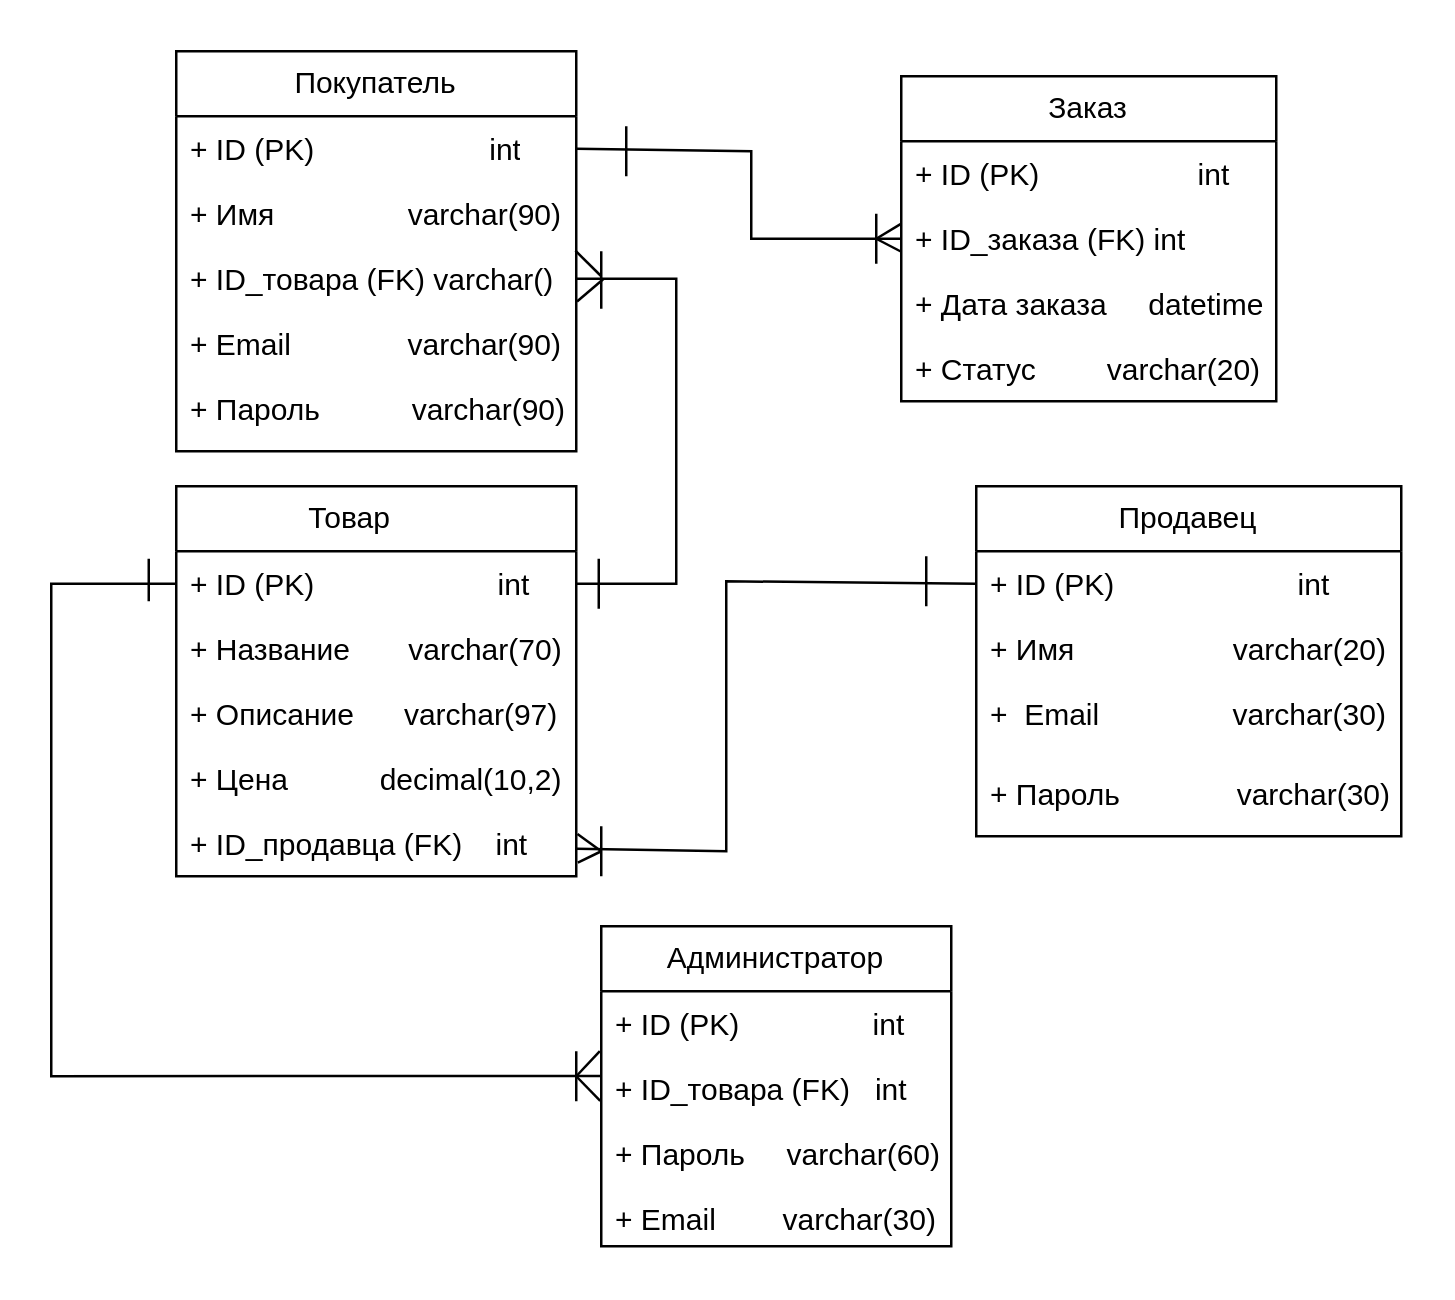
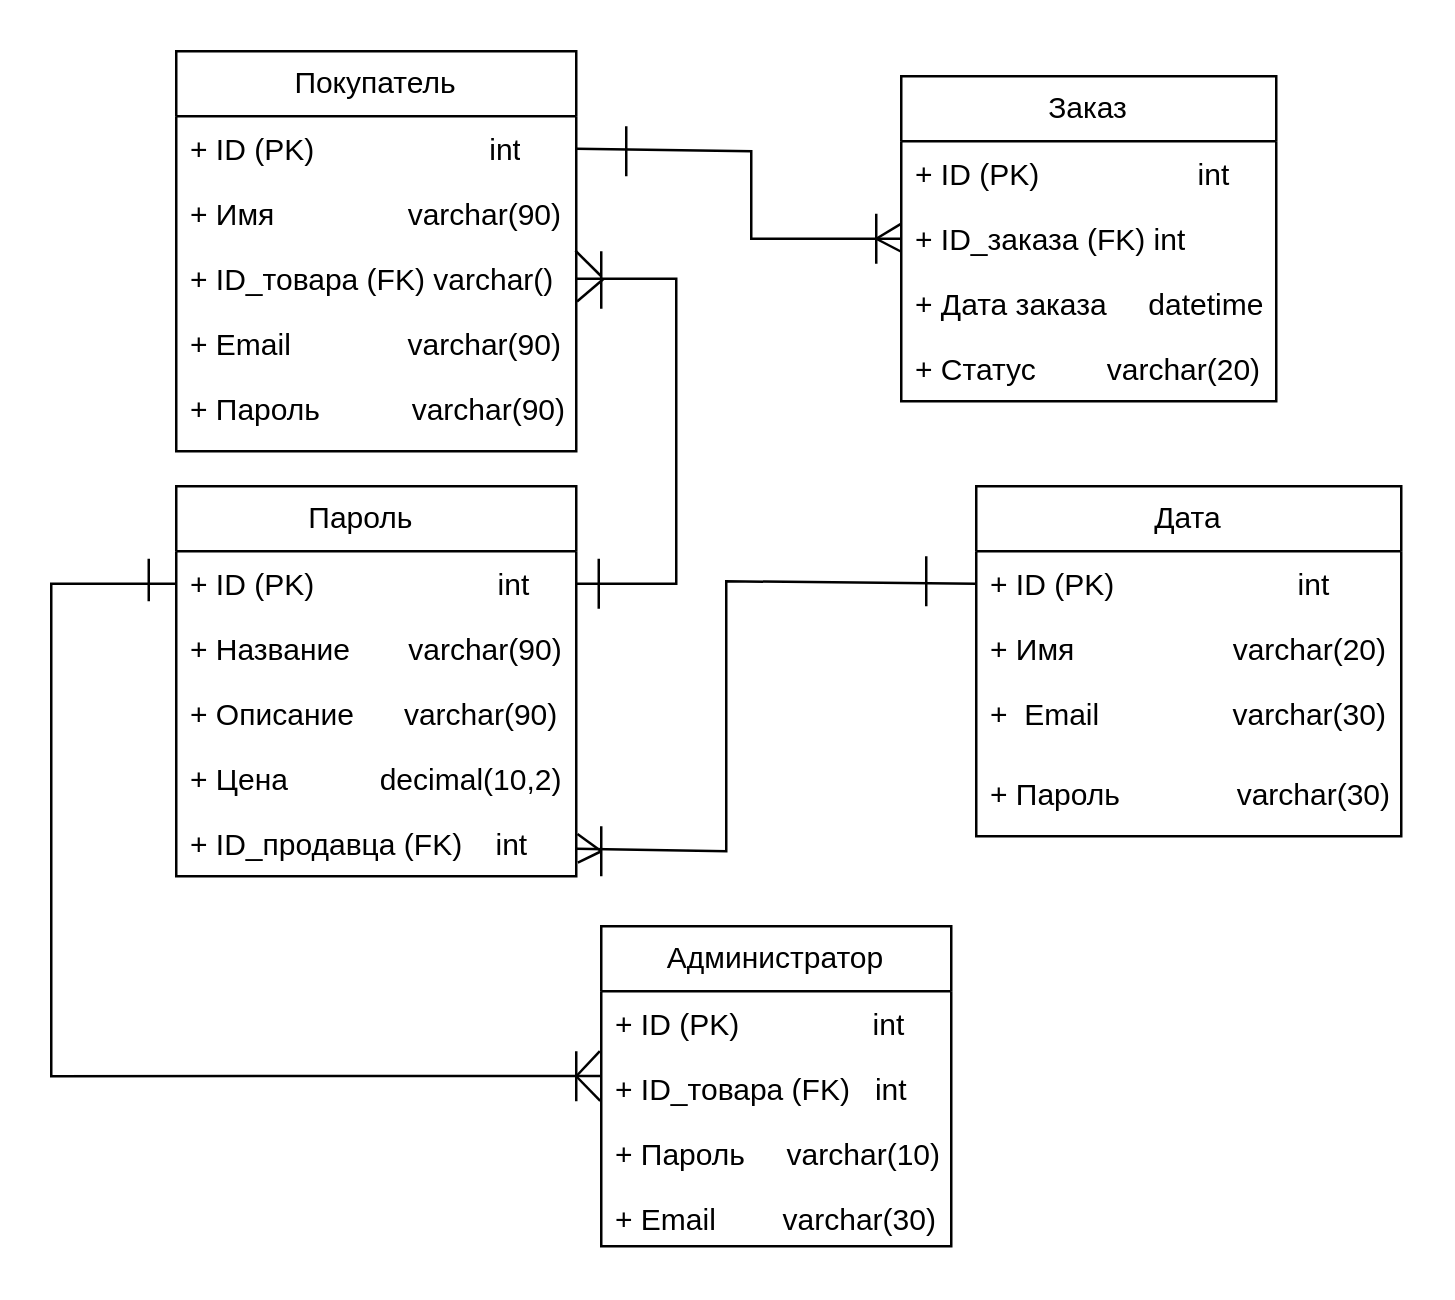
(376, 519) -> (376, 519)
(1189, 519) -> (1189, 519)
(379, 670) -> (379, 670)
(379, 735) -> (379, 735)
(779, 1175) -> (779, 1175)
